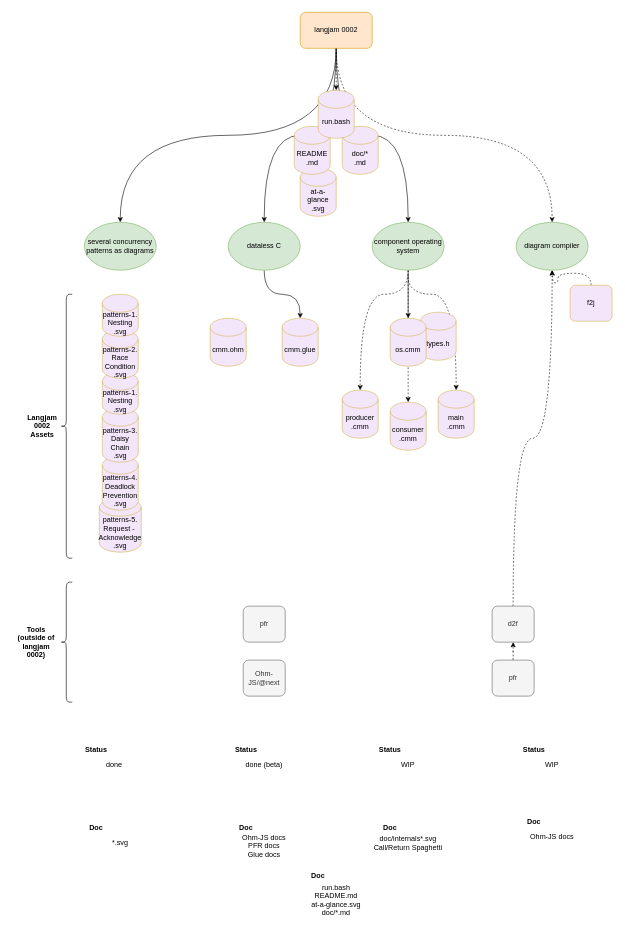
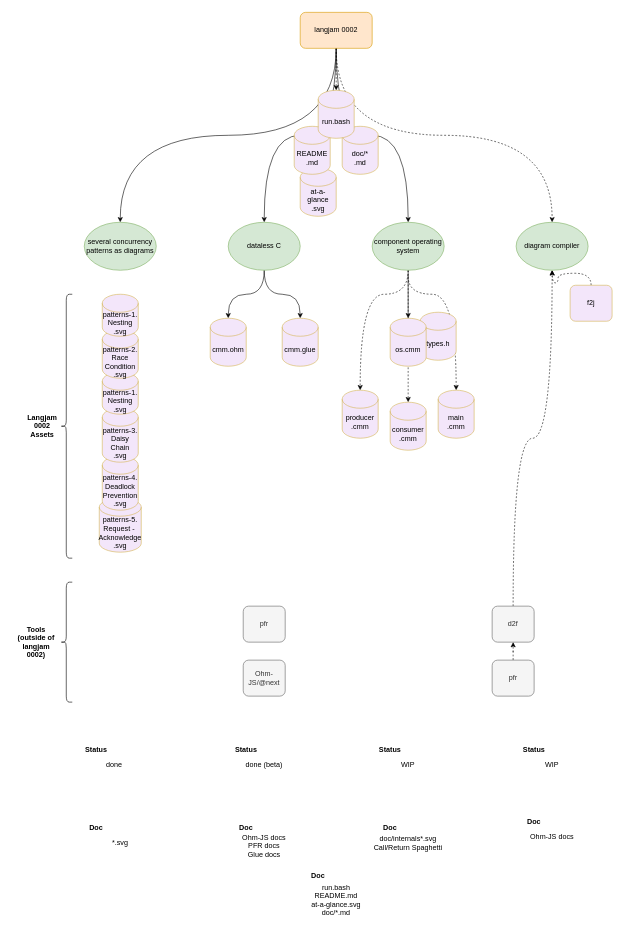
none -> (244, 294)
